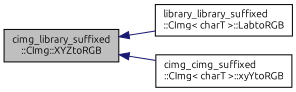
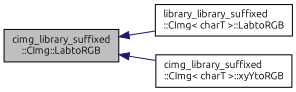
(61, 46) -> (61, 46)
(224, 71) -> (224, 71)
